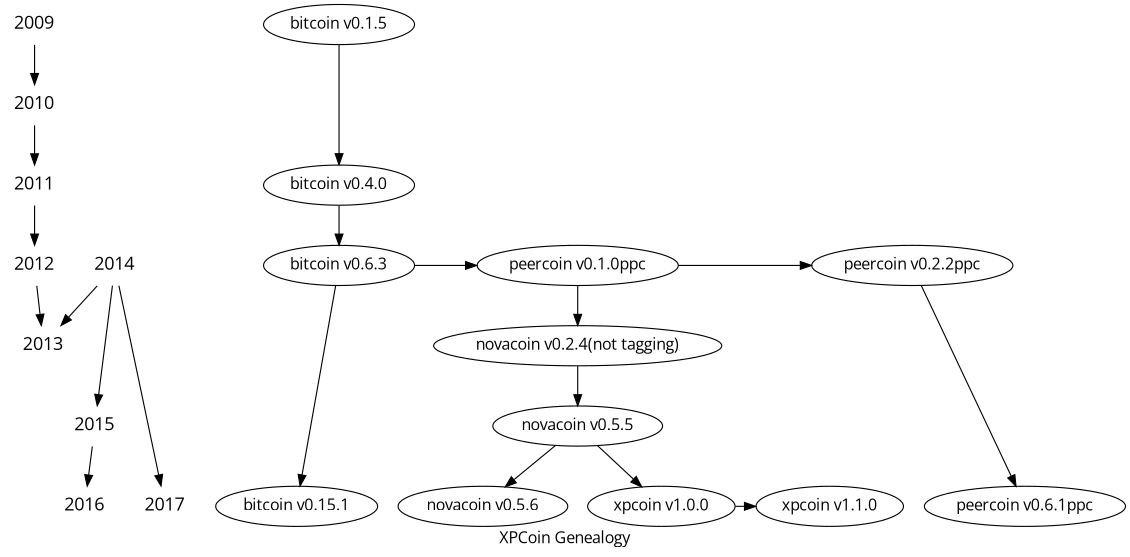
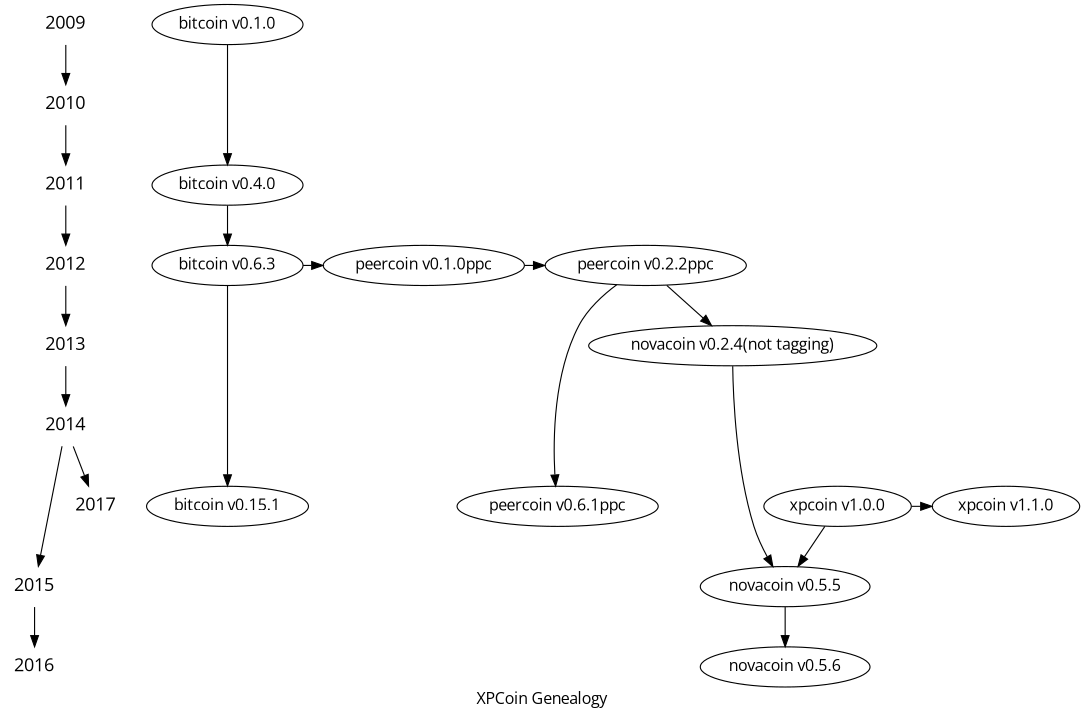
(339, 25) -> (228, 25)
(578, 300) -> (685, 302)
(83, 302) -> (66, 380)
(615, 462) -> (815, 542)
